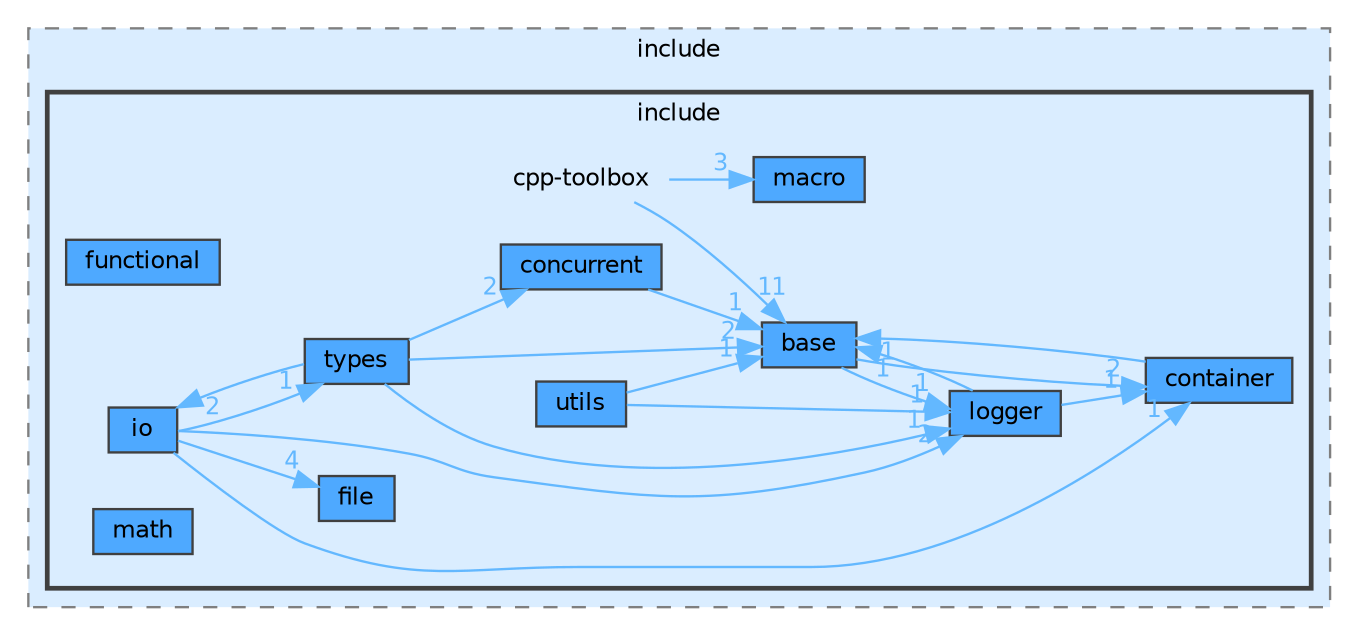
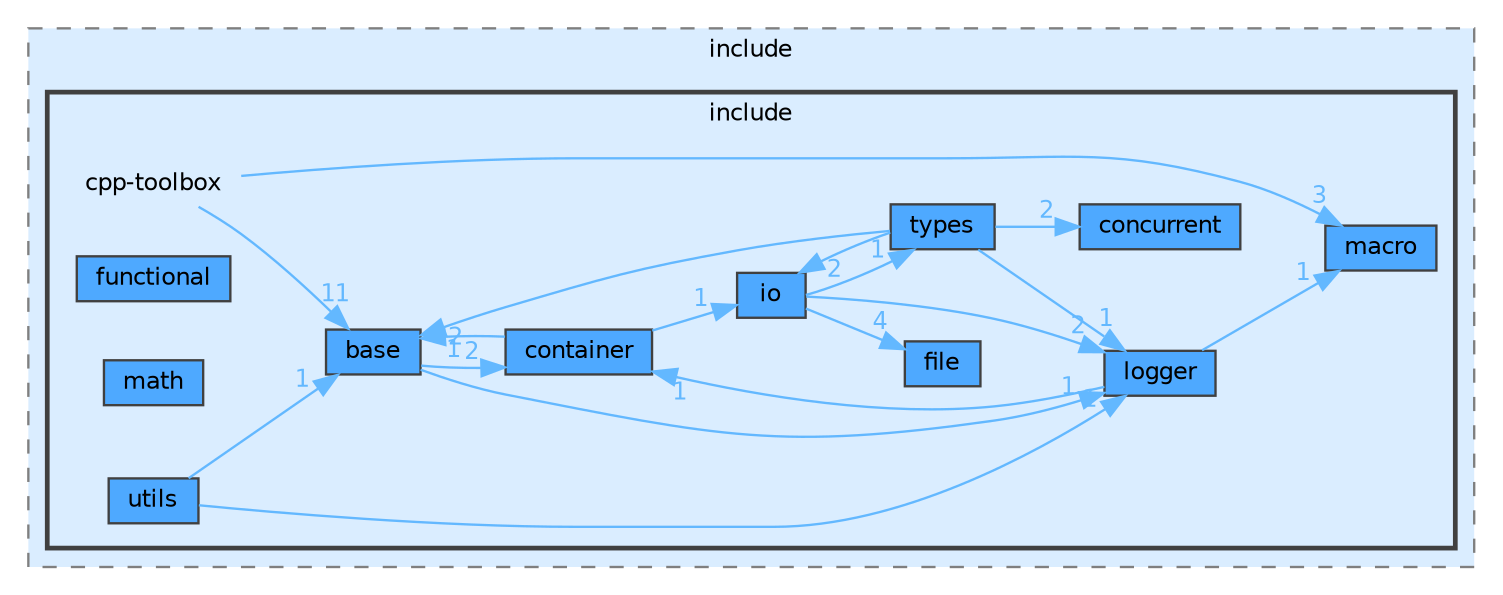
(693, 305) -> none
(927, 371) -> (1260, 317)
(674, 567) -> (683, 321)
